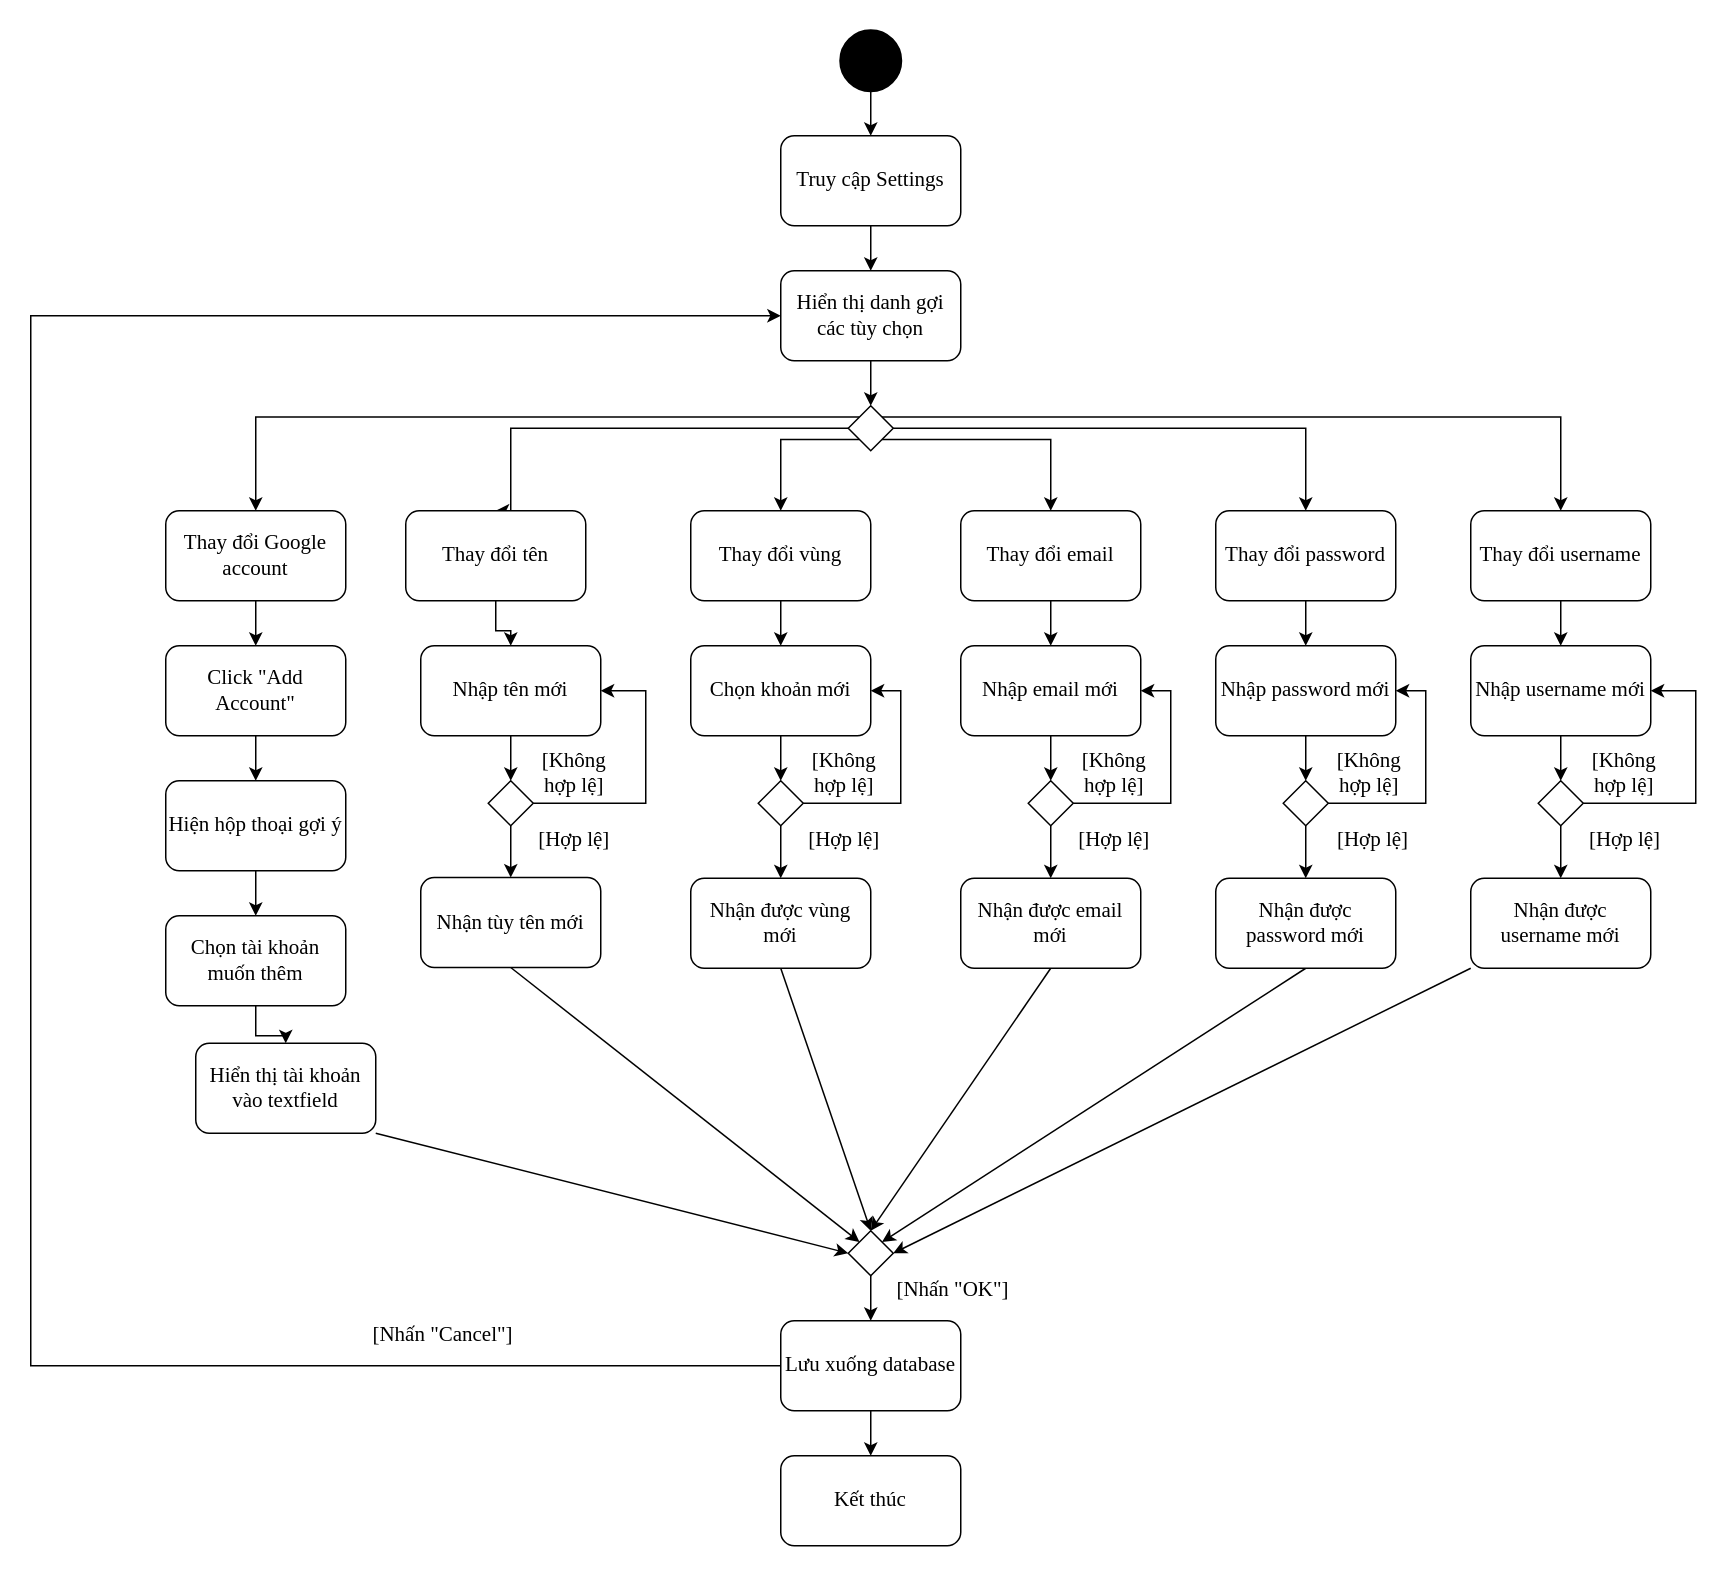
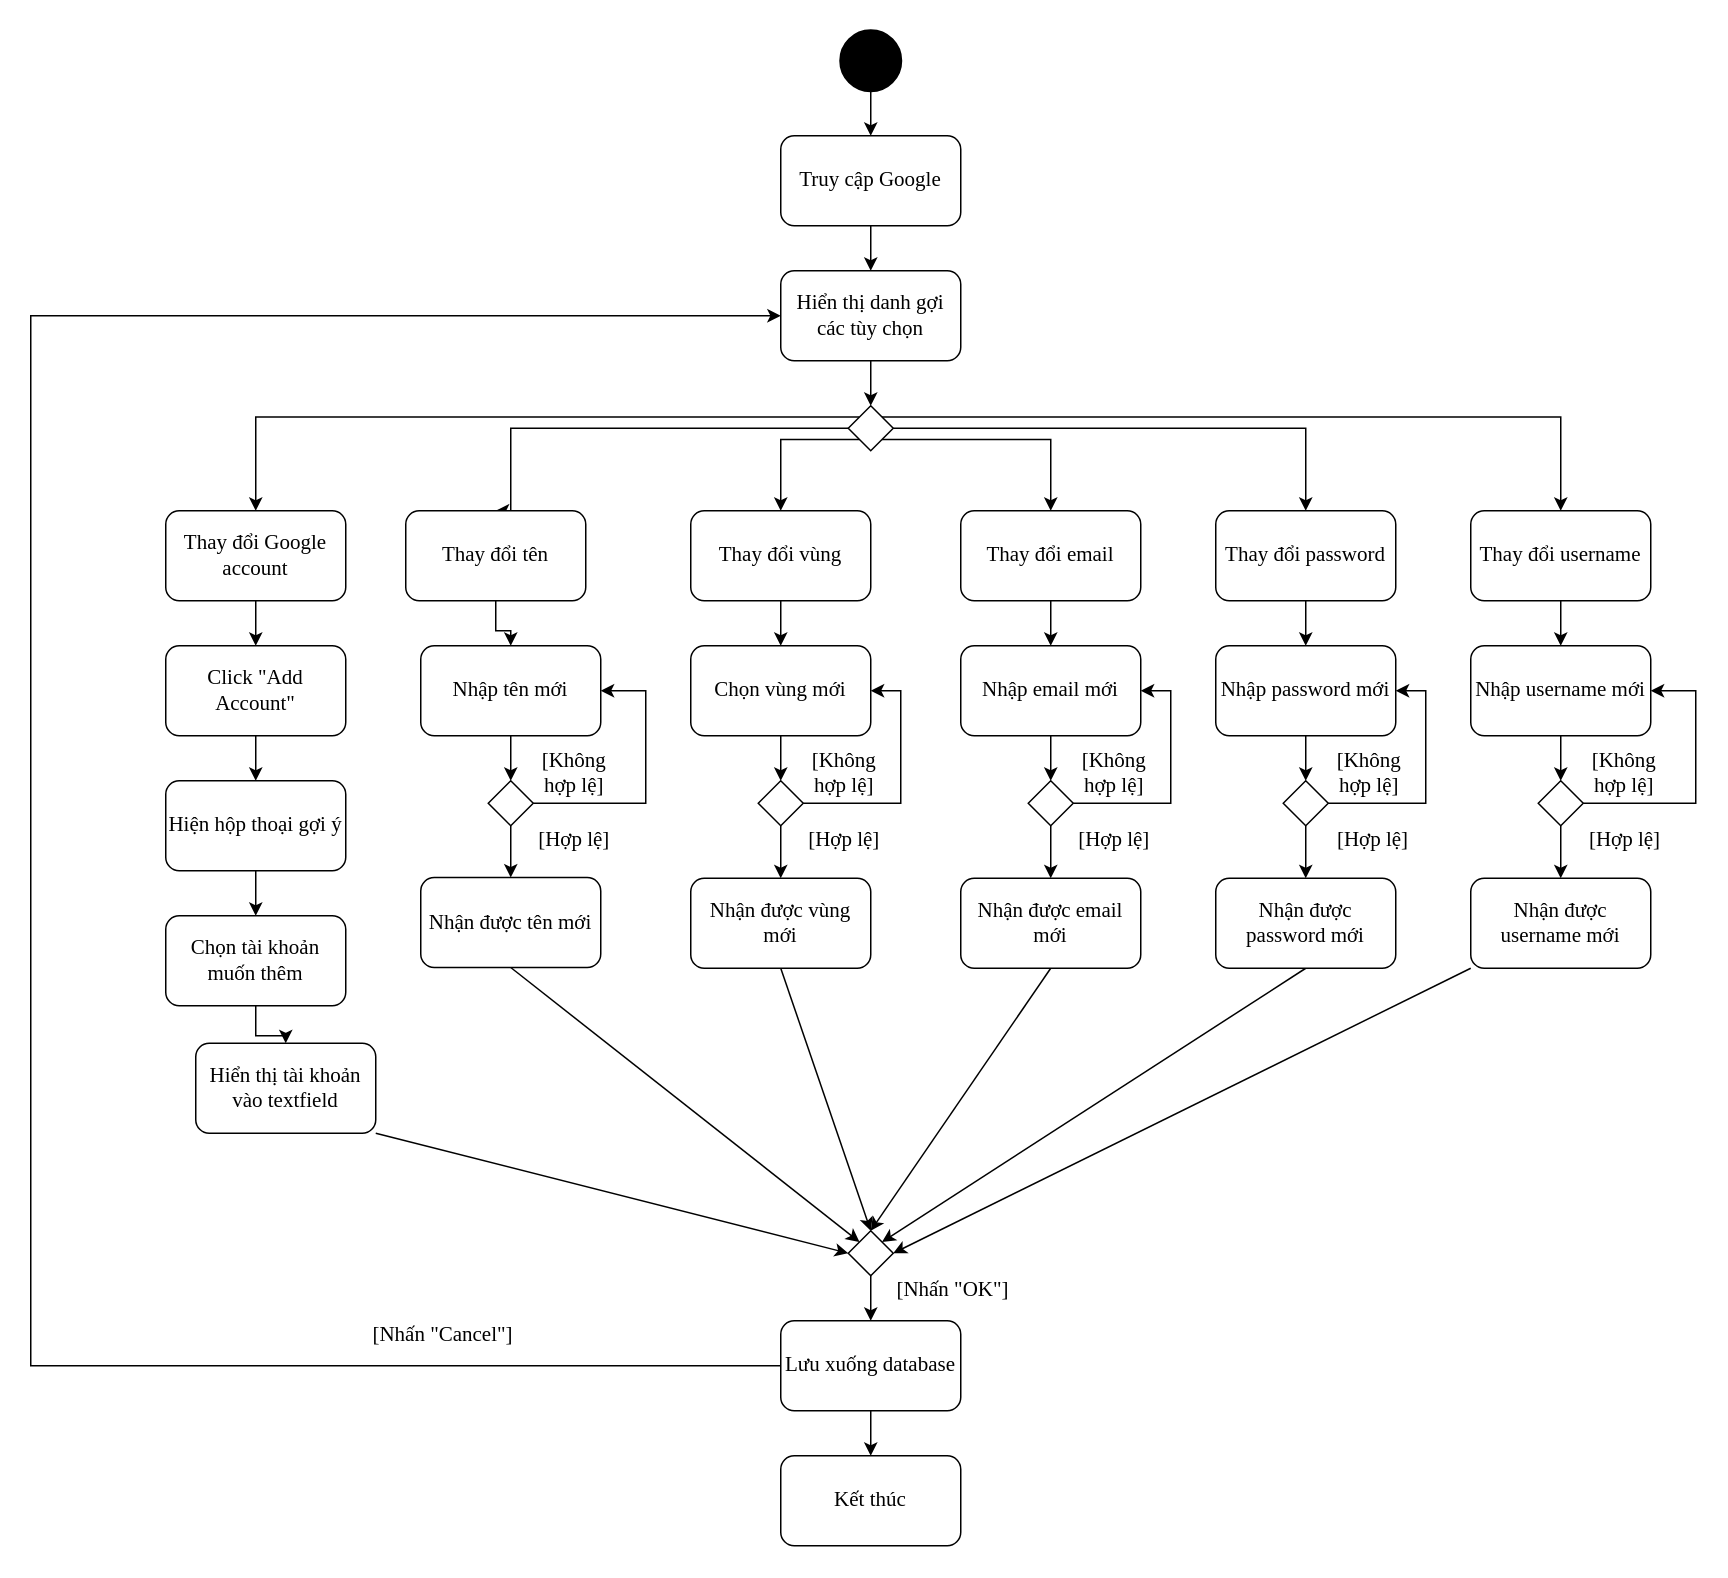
(871, 181) -> (871, 181)
(781, 691) -> (781, 691)
(511, 923) -> (511, 923)
